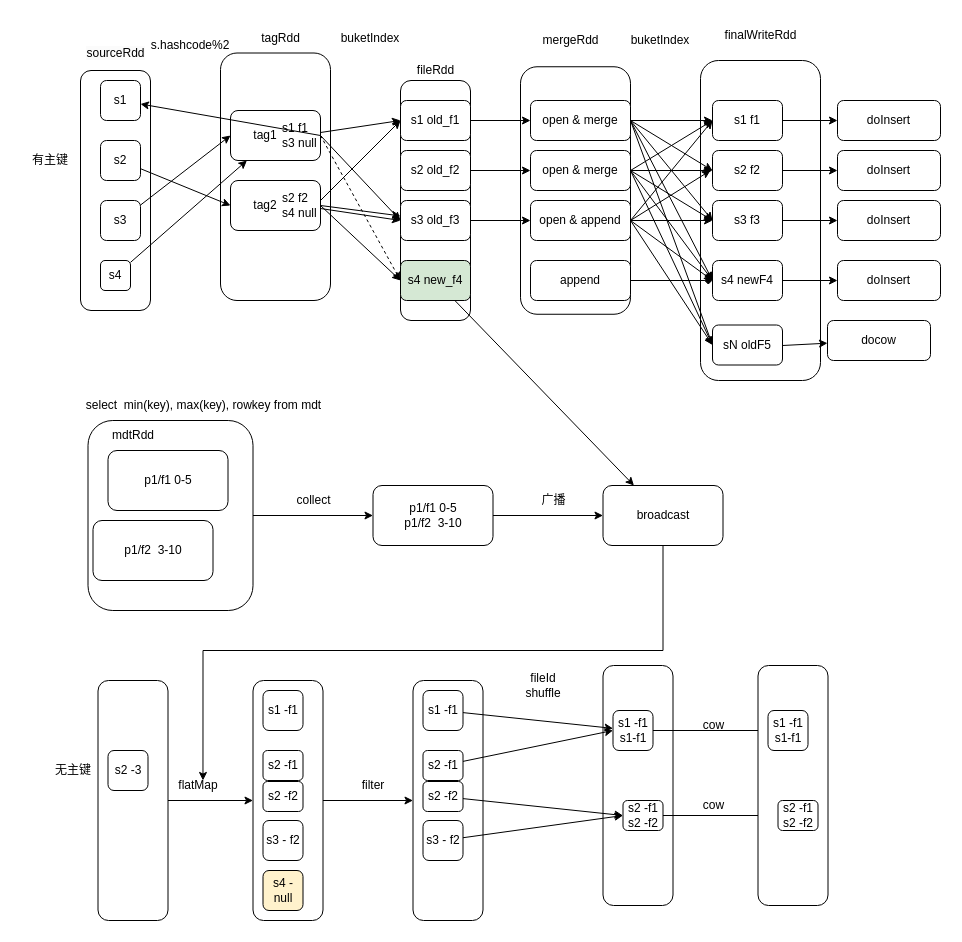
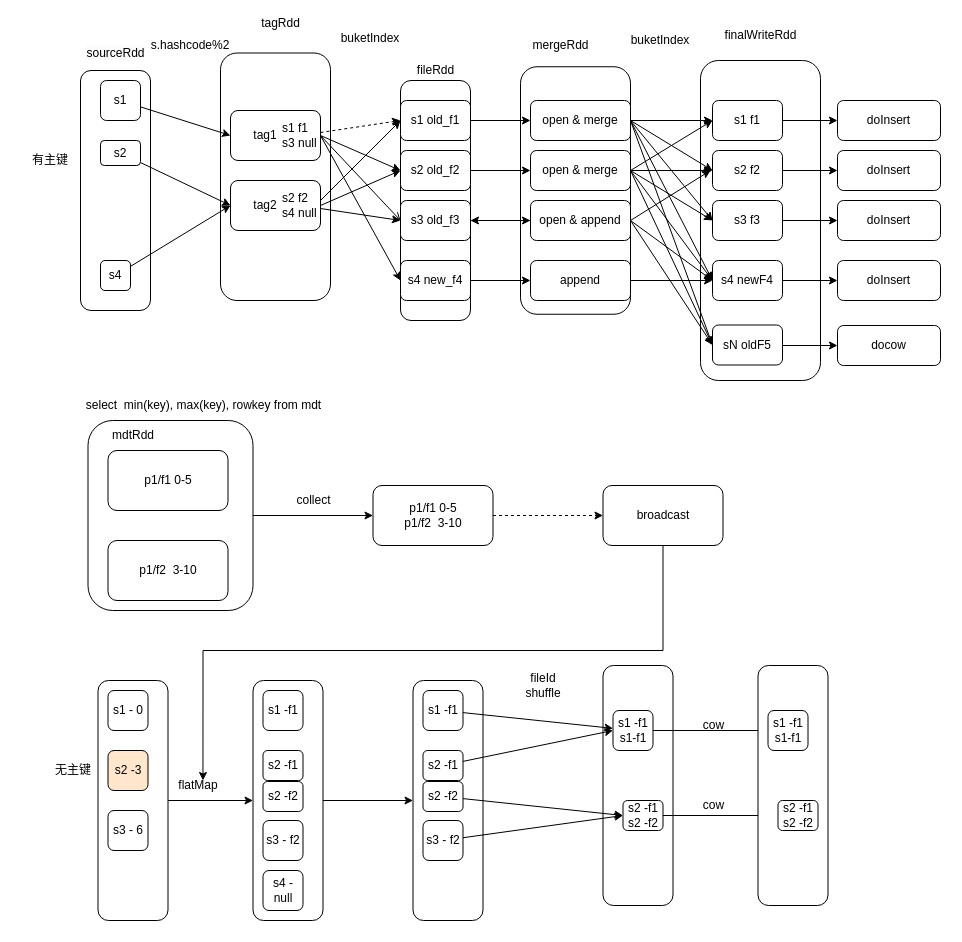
(281, 38) -> (281, 23)
(571, 41) -> (561, 46)
none -> (182, 120)
(233, 120) -> (360, 153)
(357, 127) -> (357, 127)
(121, 161) -> (121, 153)
(673, 168) -> none
(183, 173) -> none
(360, 207) -> (360, 207)
(358, 210) -> (359, 189)
(393, 213) -> (393, 213)
(186, 214) -> (178, 238)
(121, 221) -> none
(670, 221) -> (529, 221)
(359, 241) -> none
(436, 281) -> (436, 281)
(704, 281) -> (704, 281)
(879, 341) -> (889, 346)
(542, 390) -> (497, 281)
(553, 501) -> none
(544, 516) -> (544, 516)
(153, 551) -> (168, 571)
none -> (128, 711)
(128, 771) -> (128, 771)
(373, 786) -> none
none -> (128, 831)
(283, 891) -> (283, 891)
